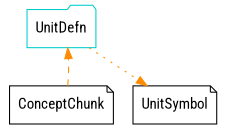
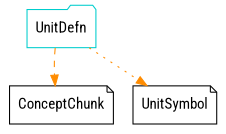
(69, 72) -> (54, 62)
